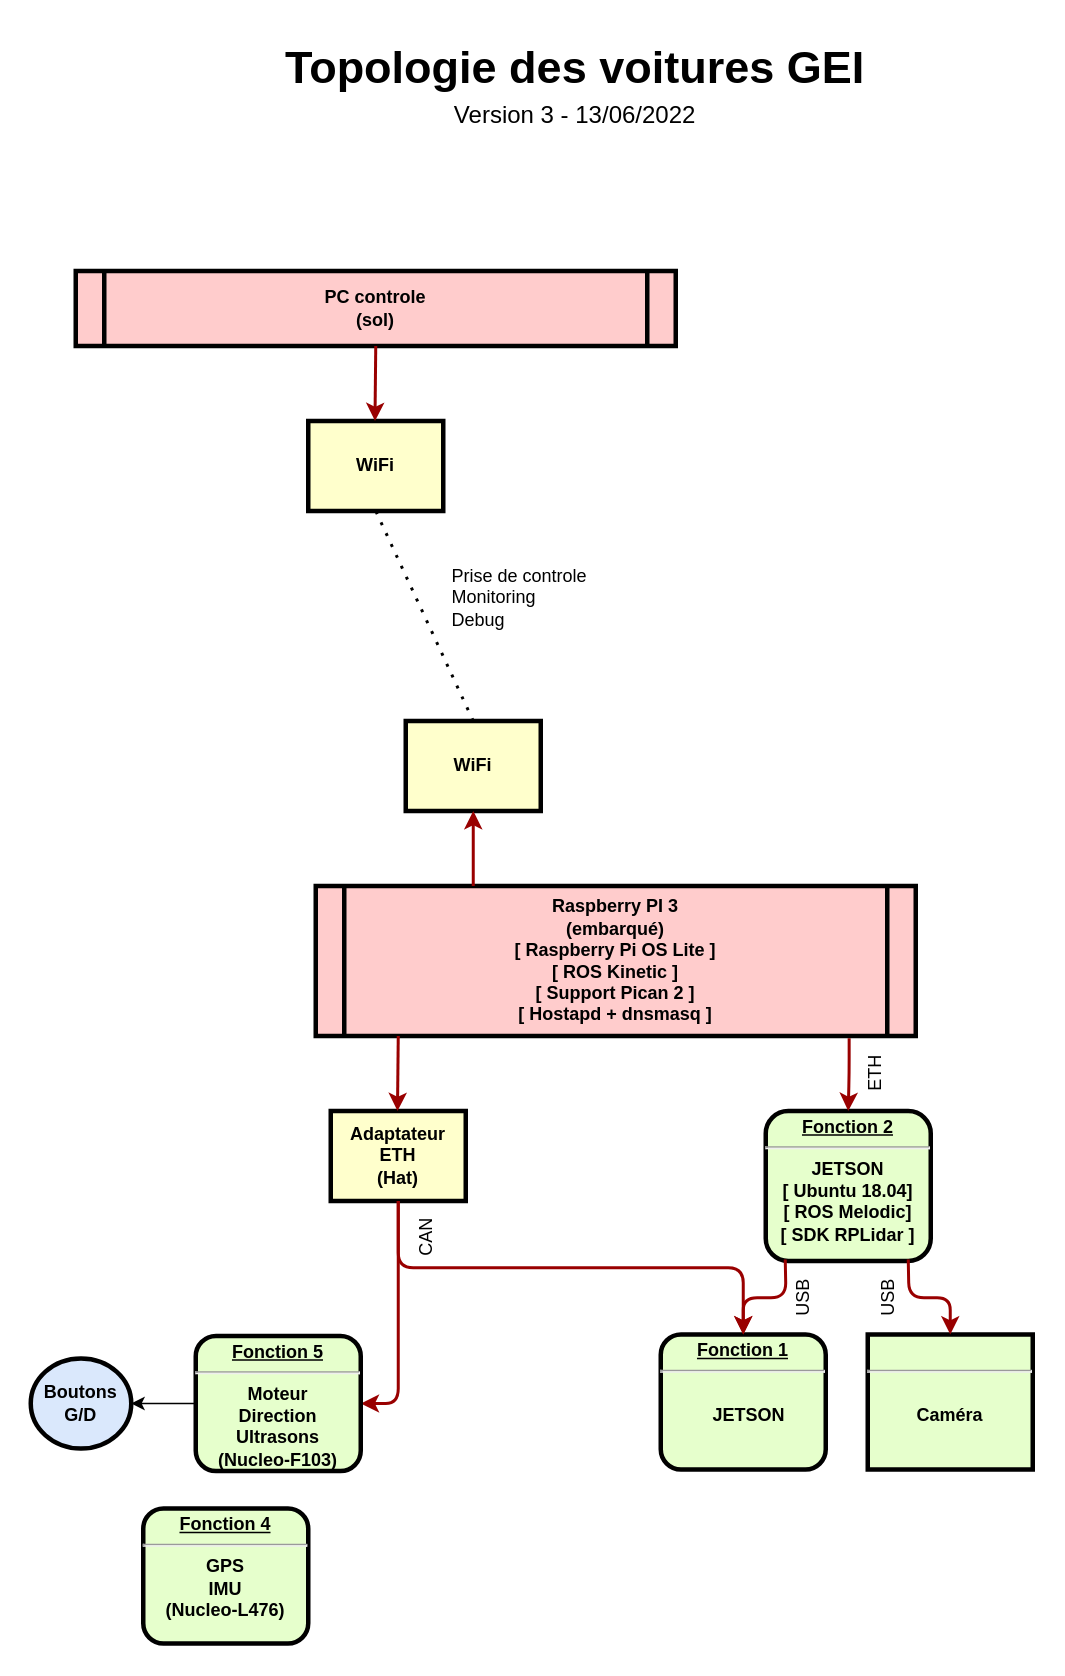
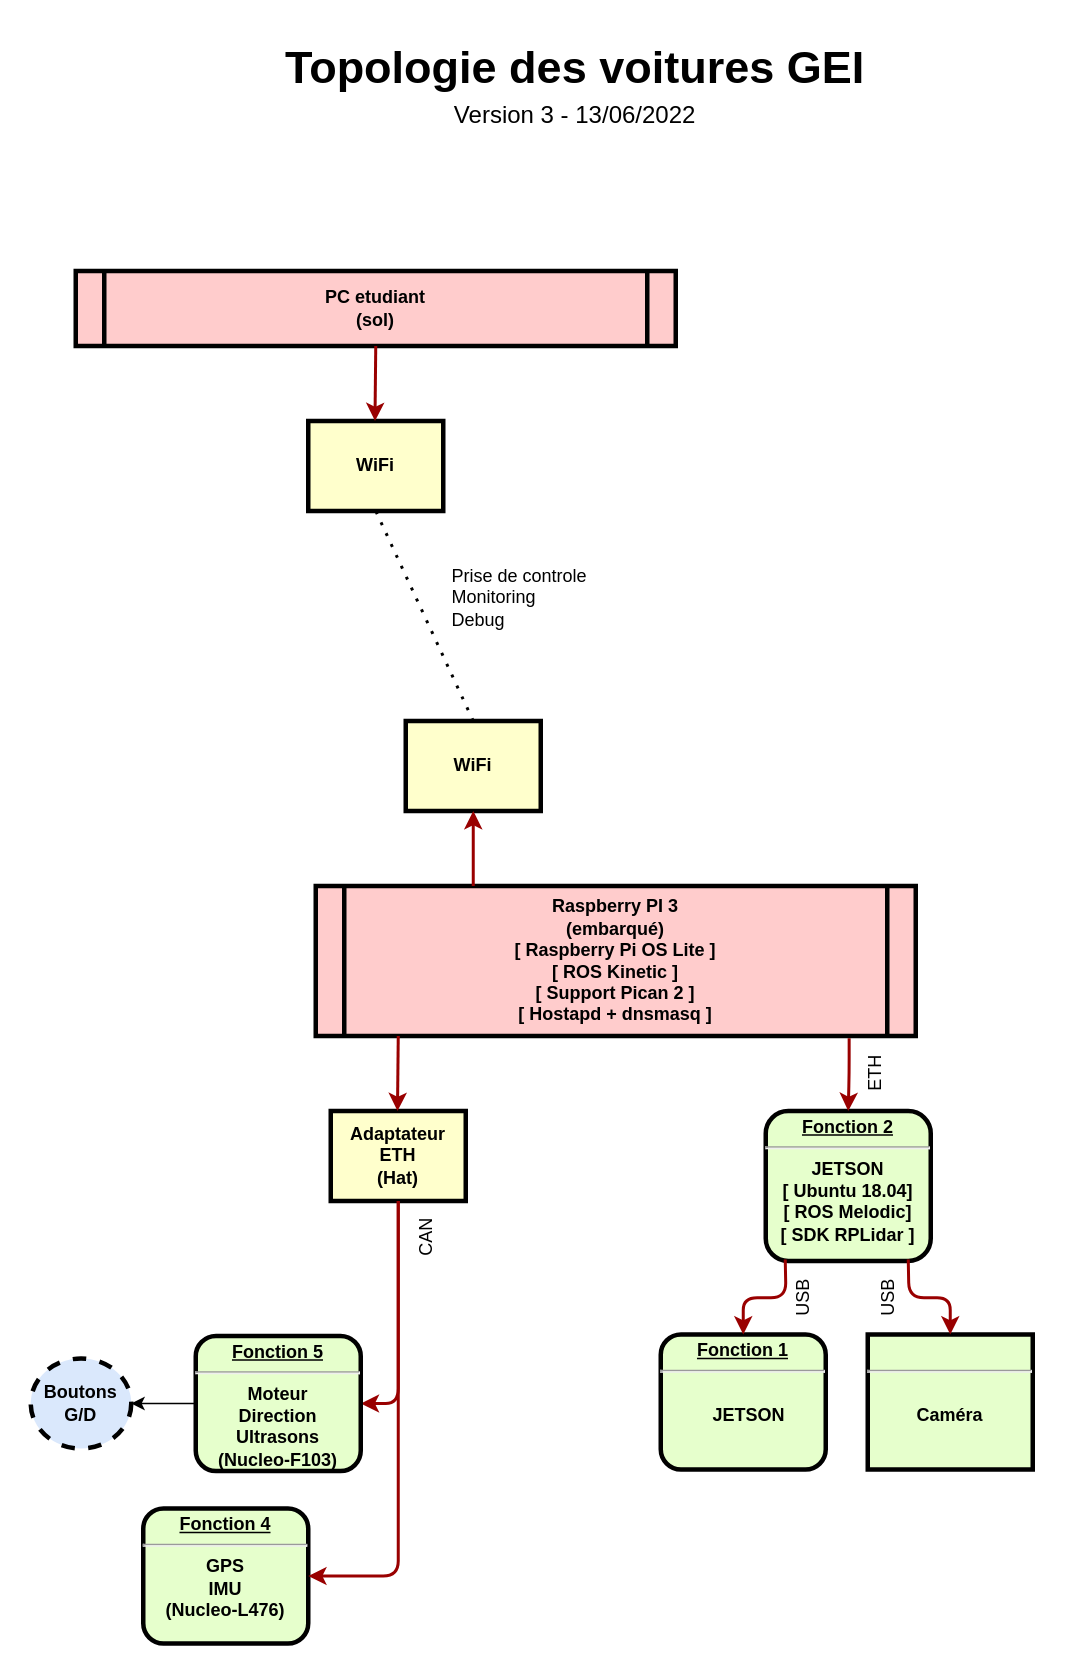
(376, 308) -> (376, 308)
(583, 1268) -> (398, 1520)
(81, 1403) -> (81, 1403)
